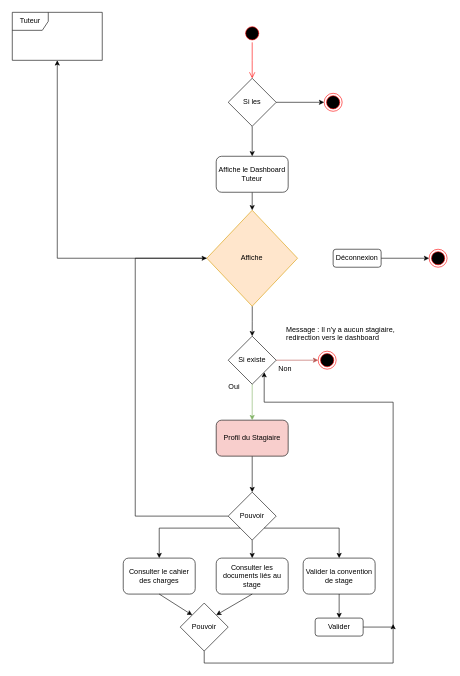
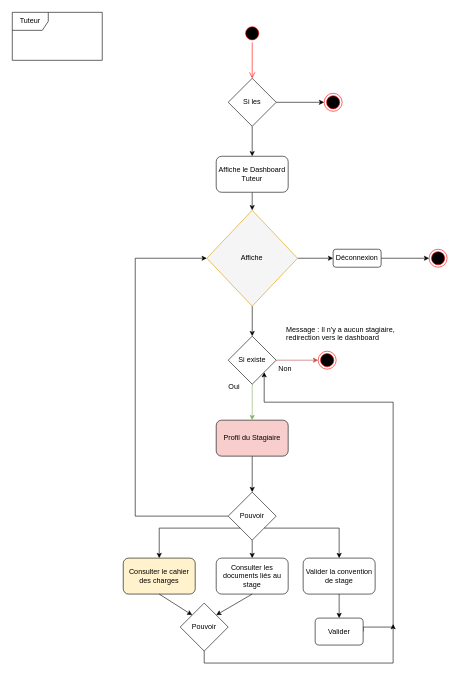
(57, 258) -> (327, 258)
(252, 258) -> (252, 258)
(159, 576) -> (159, 576)
(339, 627) -> (339, 632)
